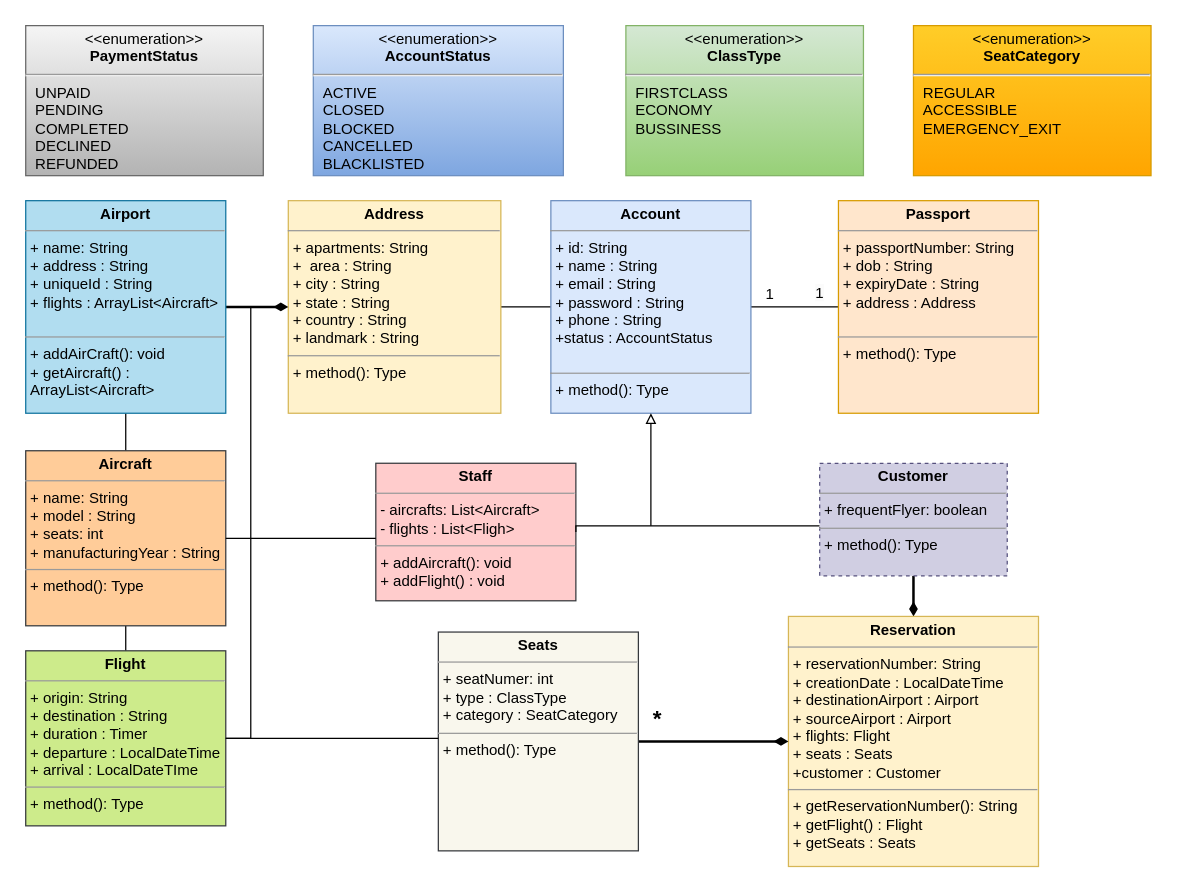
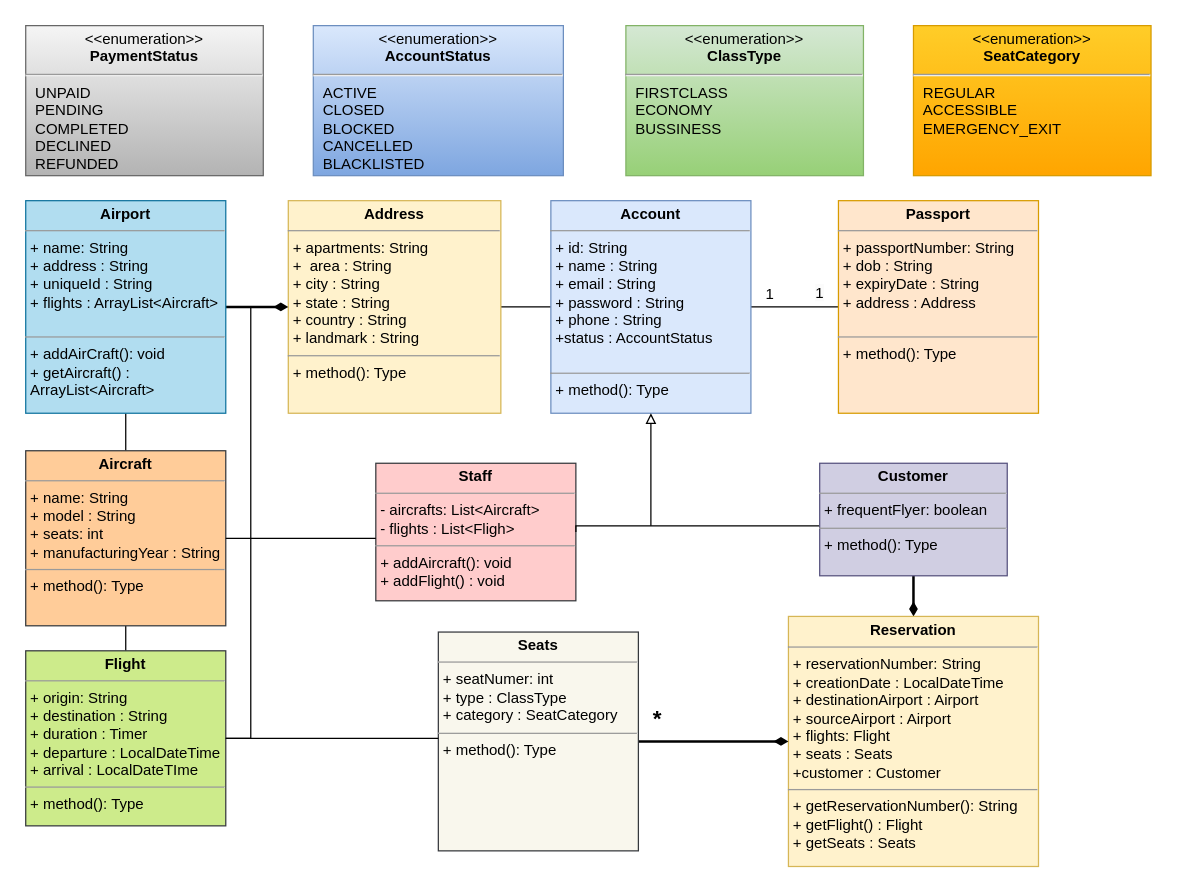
(913, 519) -> (913, 519)
